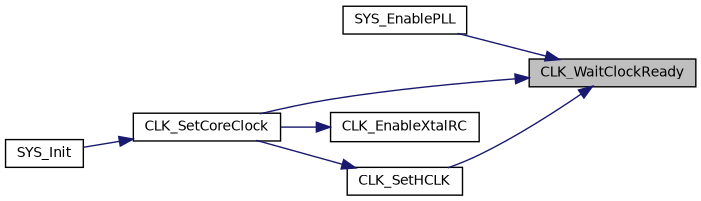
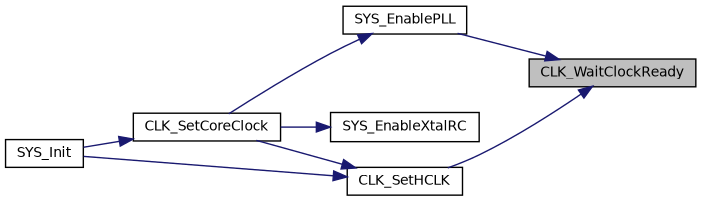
(387, 91) -> (293, 74)
(405, 127) -> (405, 127)
none -> (208, 166)
